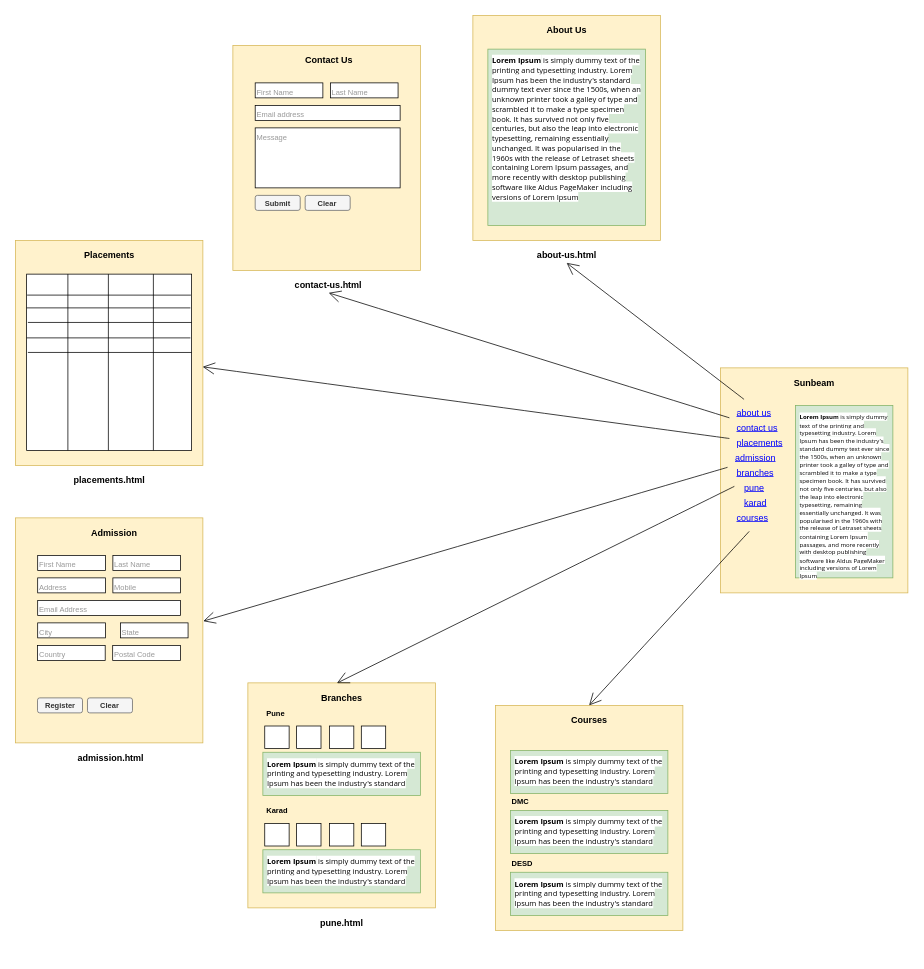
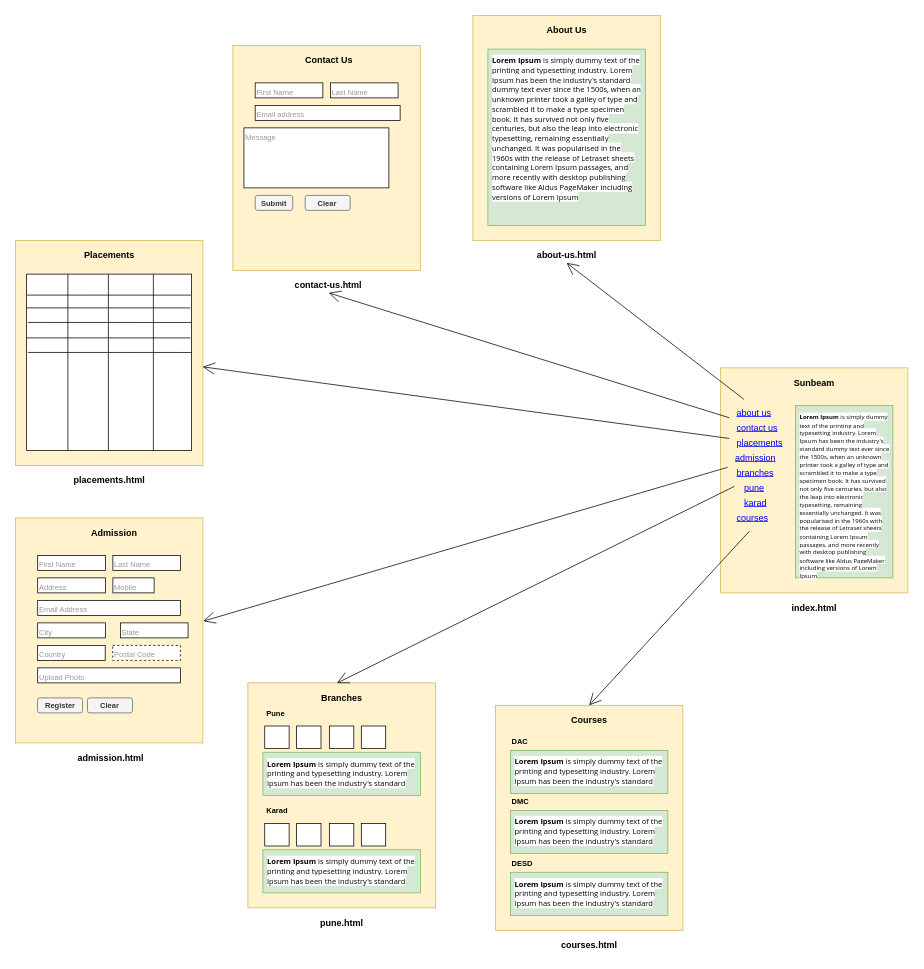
(328, 158) -> (316, 158)
(278, 203) -> (274, 203)
(147, 585) -> (134, 585)
none -> (814, 608)
(147, 653) -> (147, 653)
none -> (109, 675)
none -> (539, 741)
none -> (589, 945)
